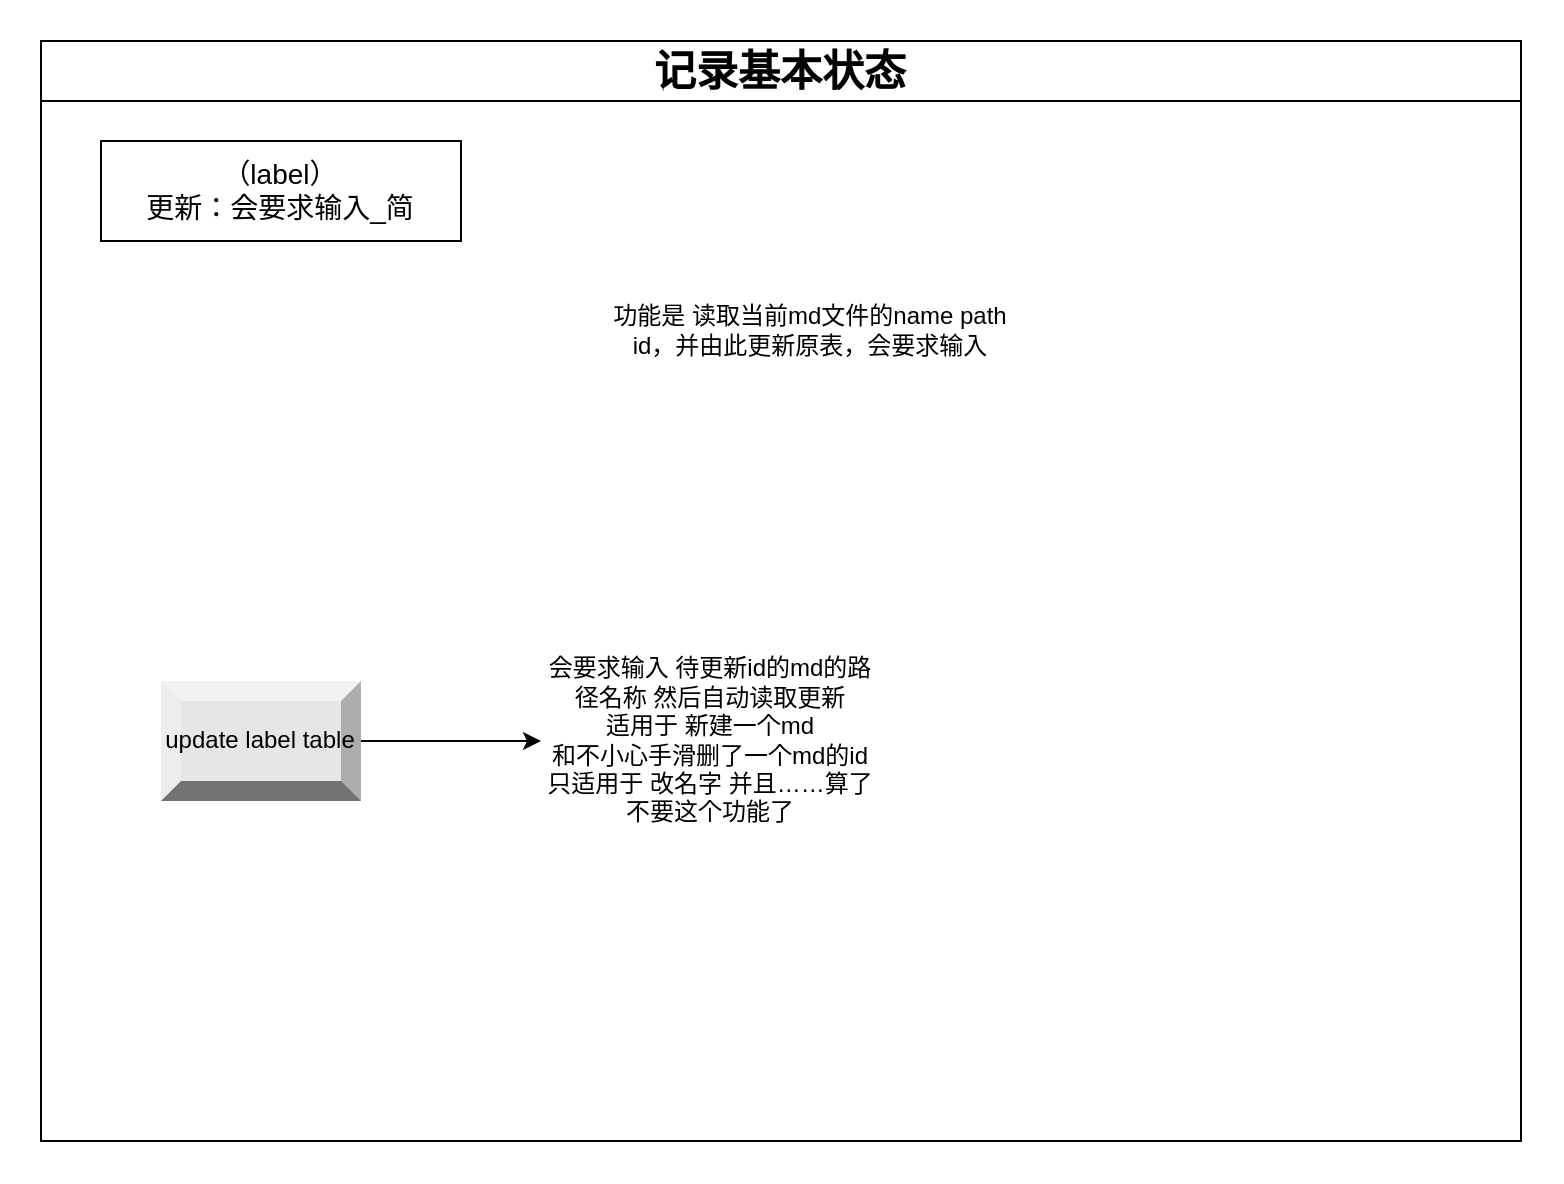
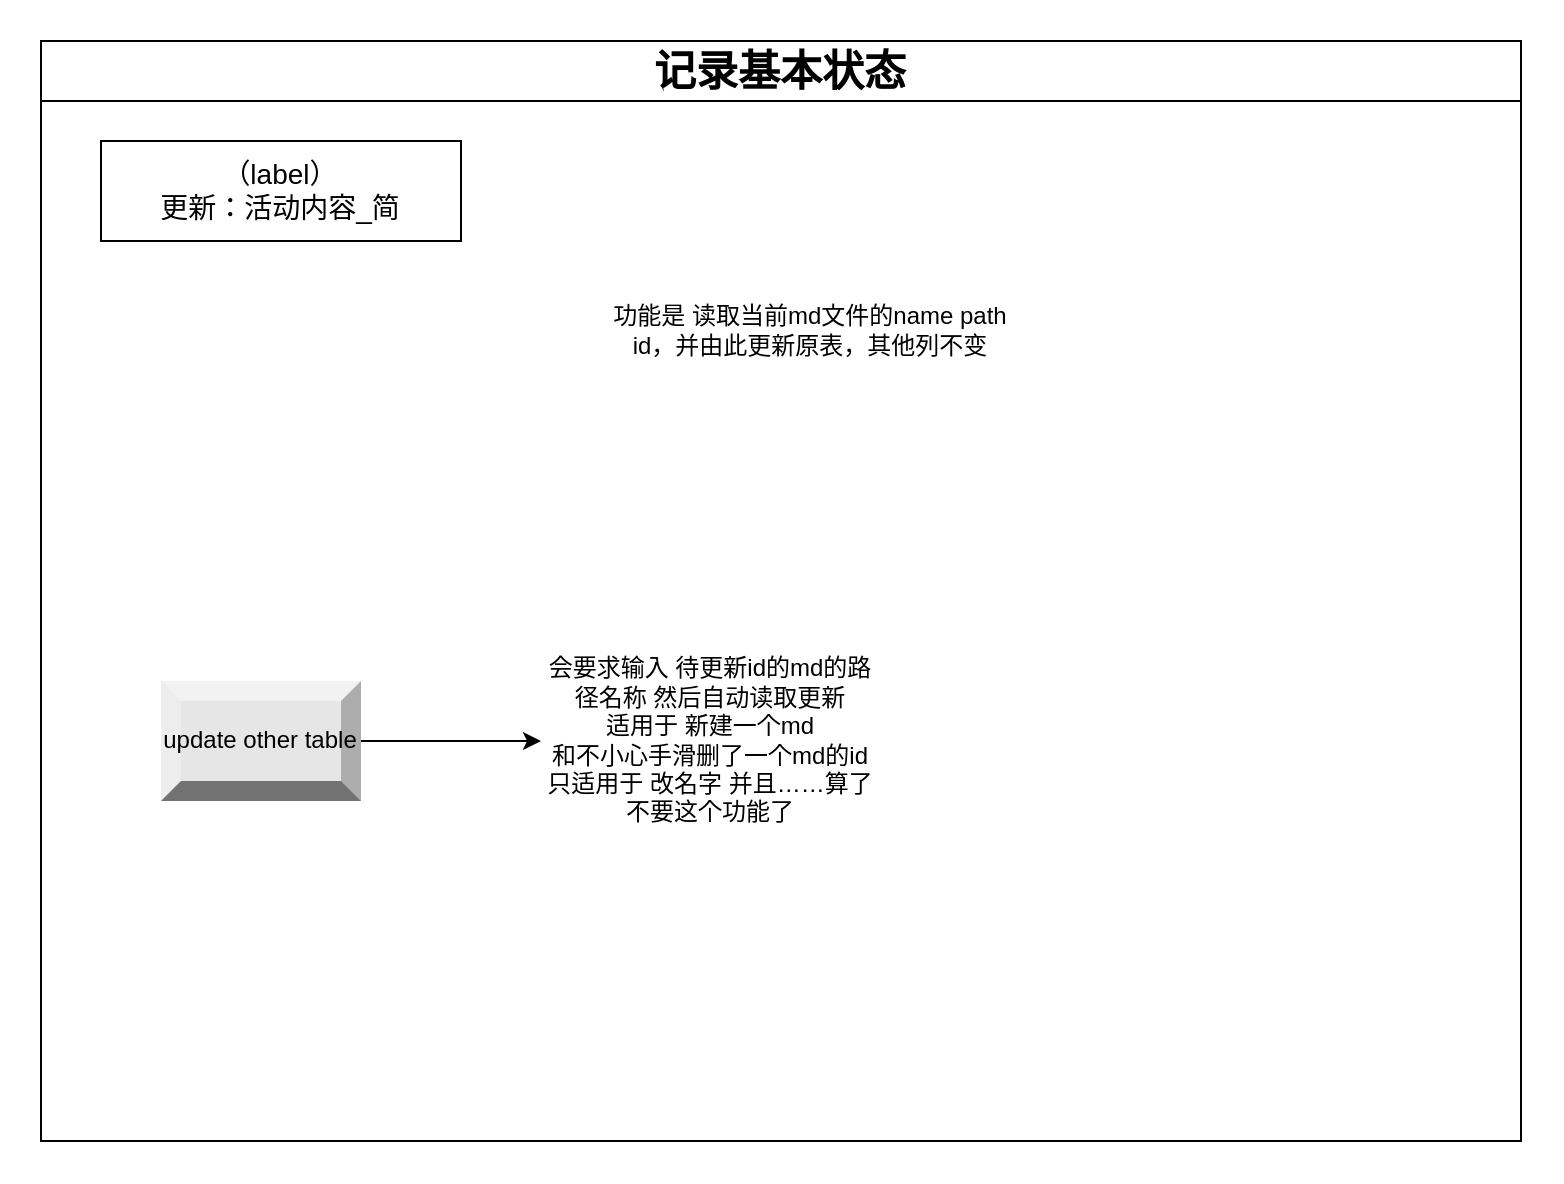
(281, 191) -> (281, 191)
(811, 331) -> (811, 331)
(261, 741) -> (261, 741)
